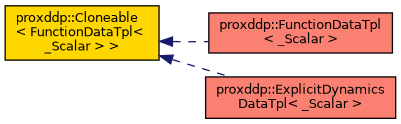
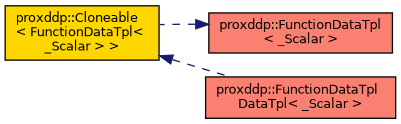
(191, 42) -> (178, 24)
(301, 98) -> (301, 98)
